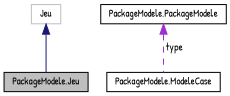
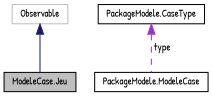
(46, 14) -> (40, 14)
(164, 14) -> (151, 14)
(46, 82) -> (40, 82)
